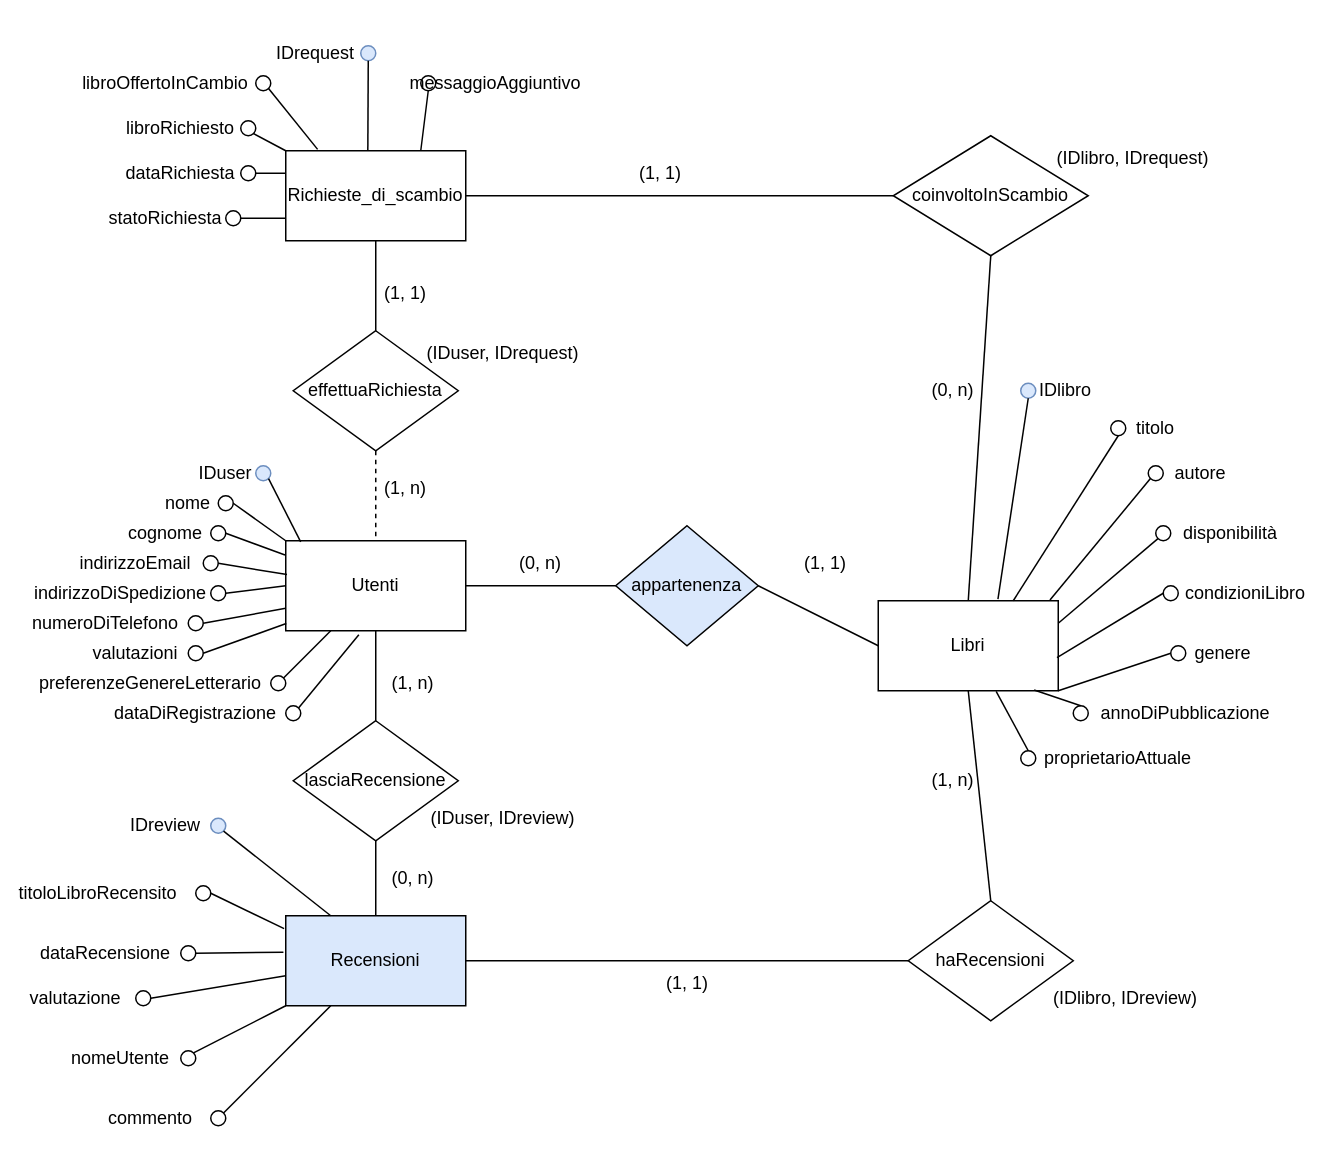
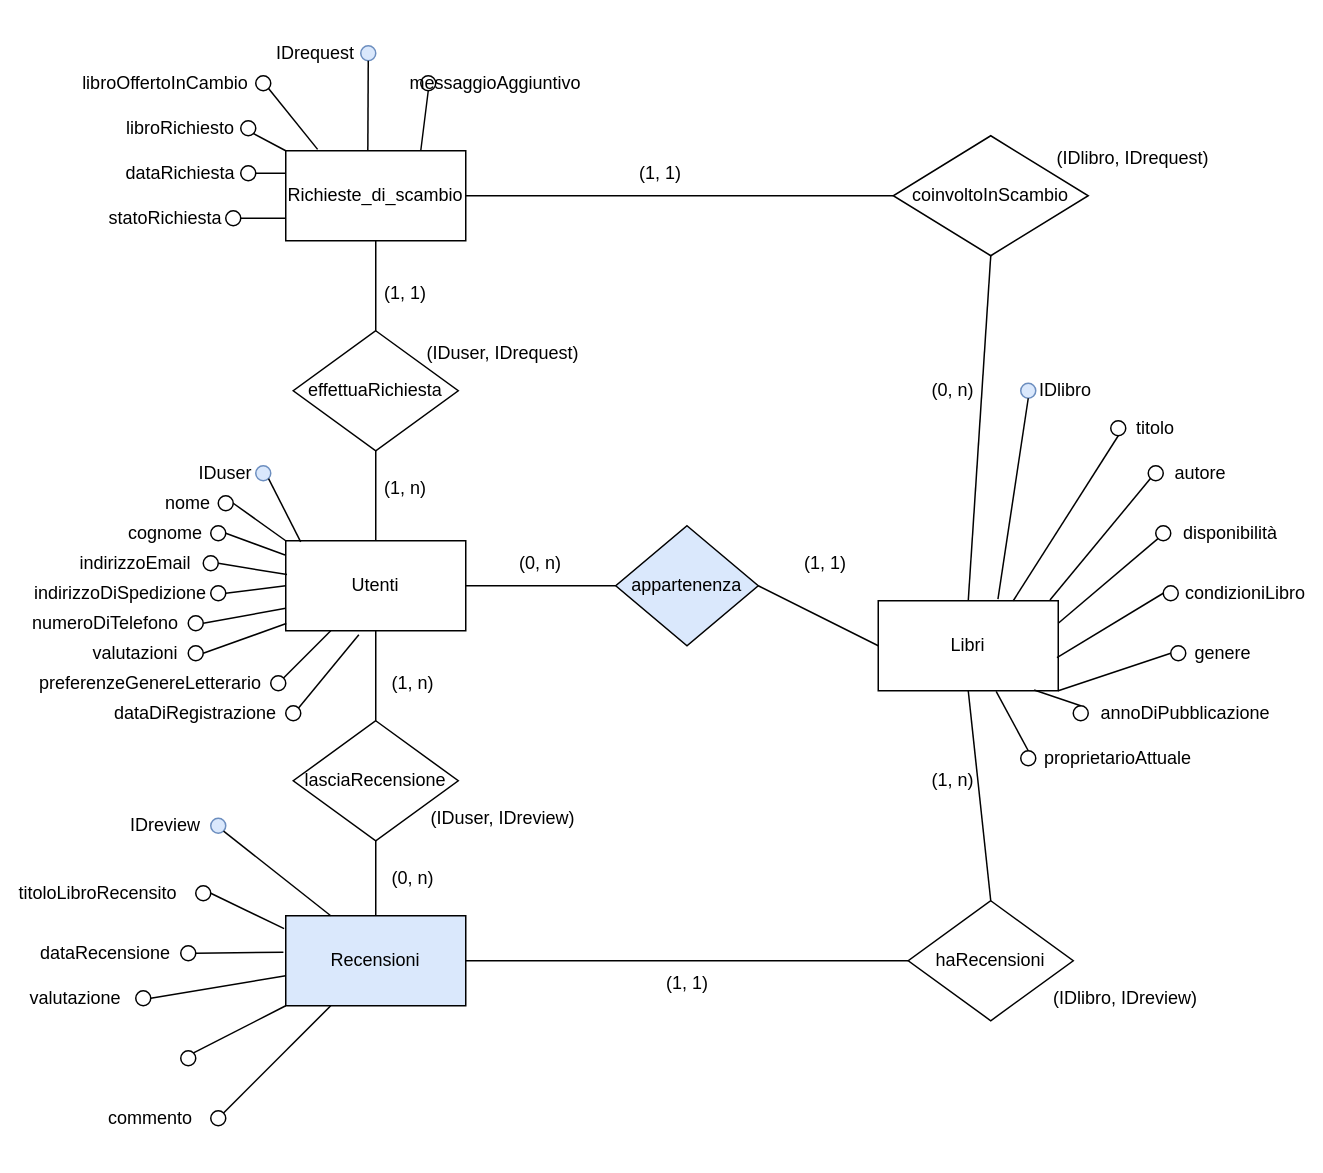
(376, 497) -> (376, 497)
(121, 1058) -> none
